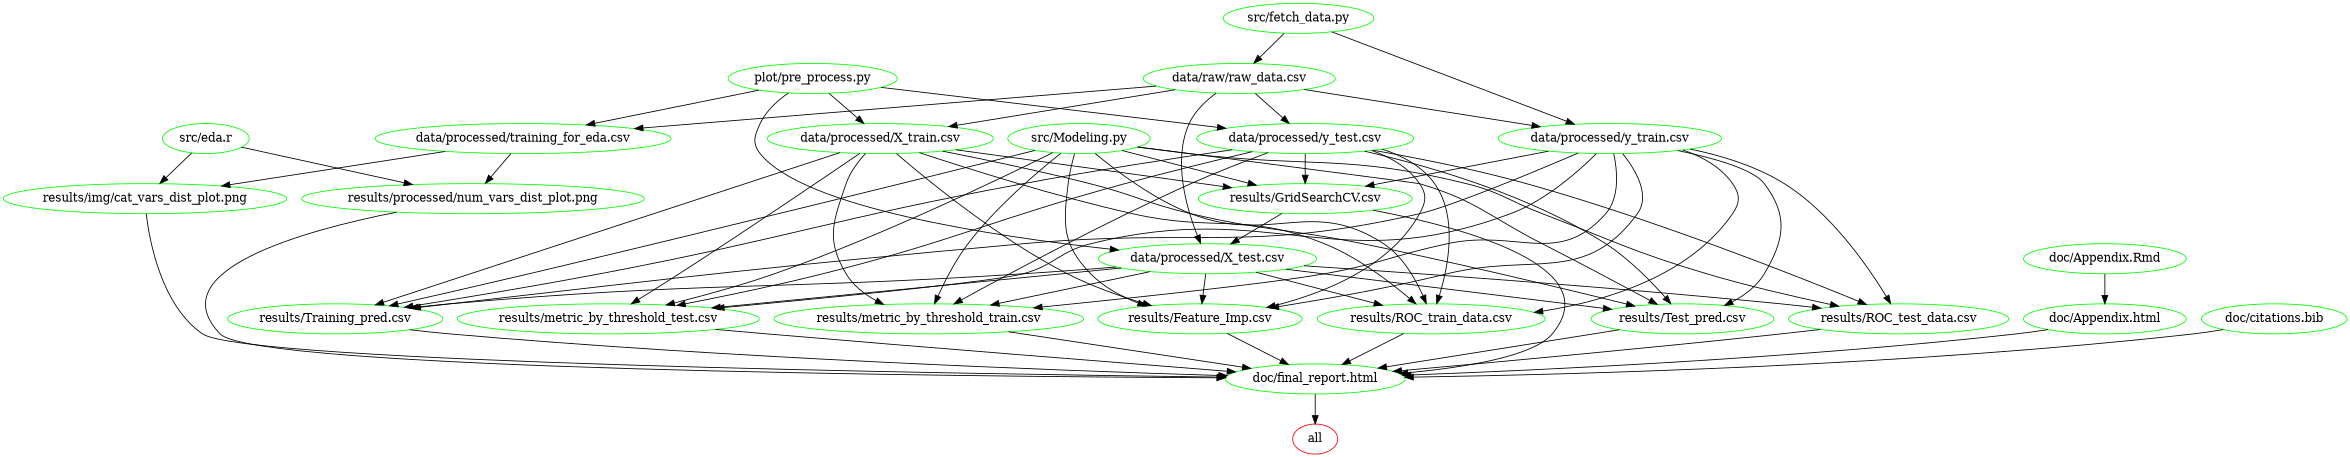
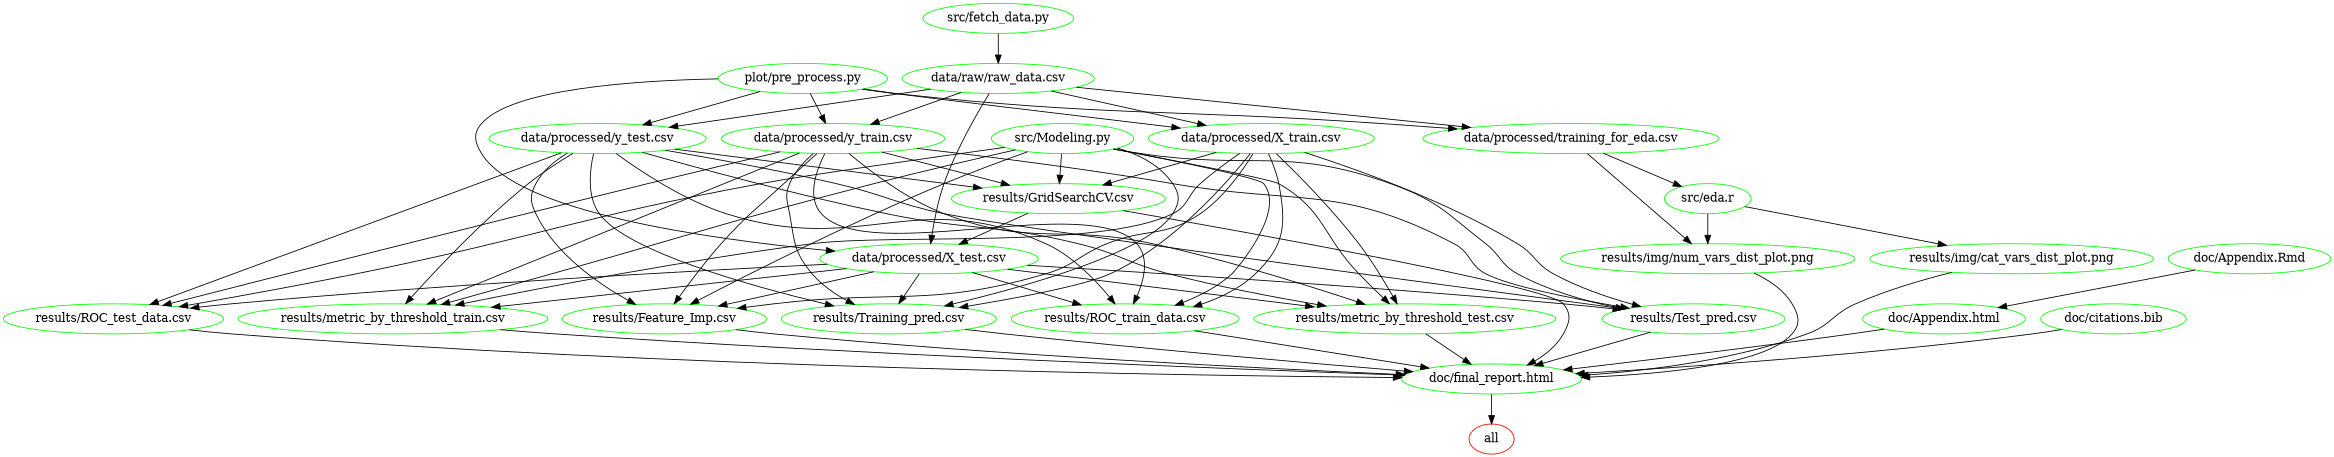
(1449, 77) -> (814, 101)
(354, 166) -> (1638, 168)
(473, 199) -> (1708, 259)
